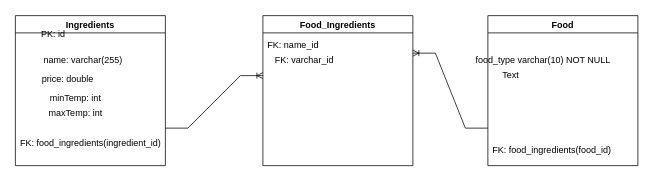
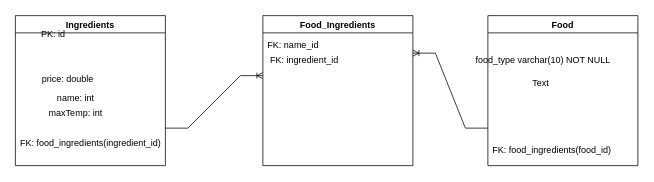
(83, 60) -> none
(305, 60) -> (305, 60)
(510, 75) -> (540, 83)
(76, 98) -> (76, 98)
